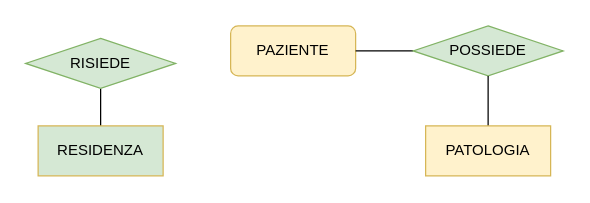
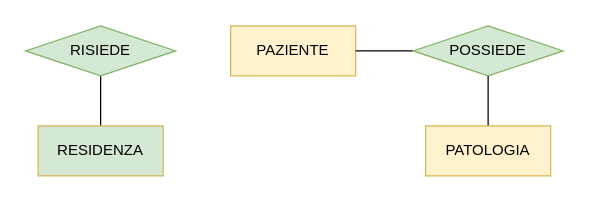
(293, 51) -> (293, 51)
(101, 63) -> (101, 51)
